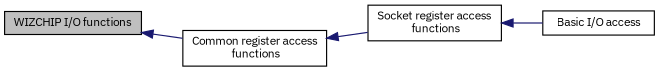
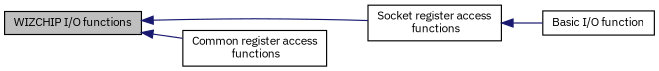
(599, 23) -> (599, 23)
(353, 34) -> (261, 19)
